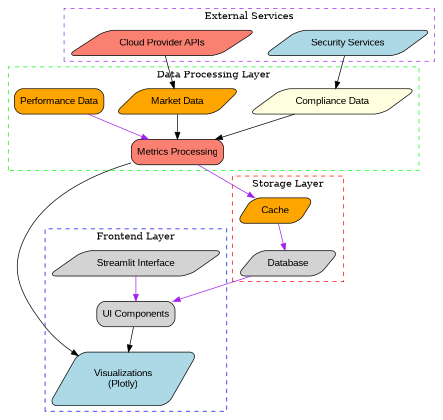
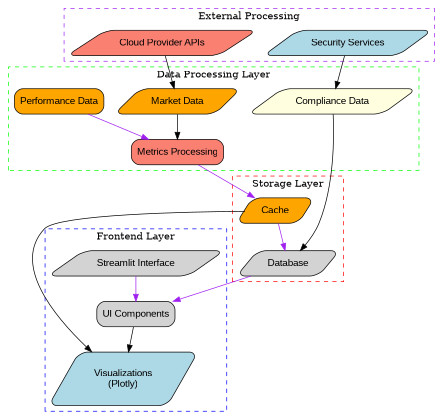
(249, 17) -> (249, 17)
(258, 126) -> (330, 182)
(25, 238) -> (75, 220)
